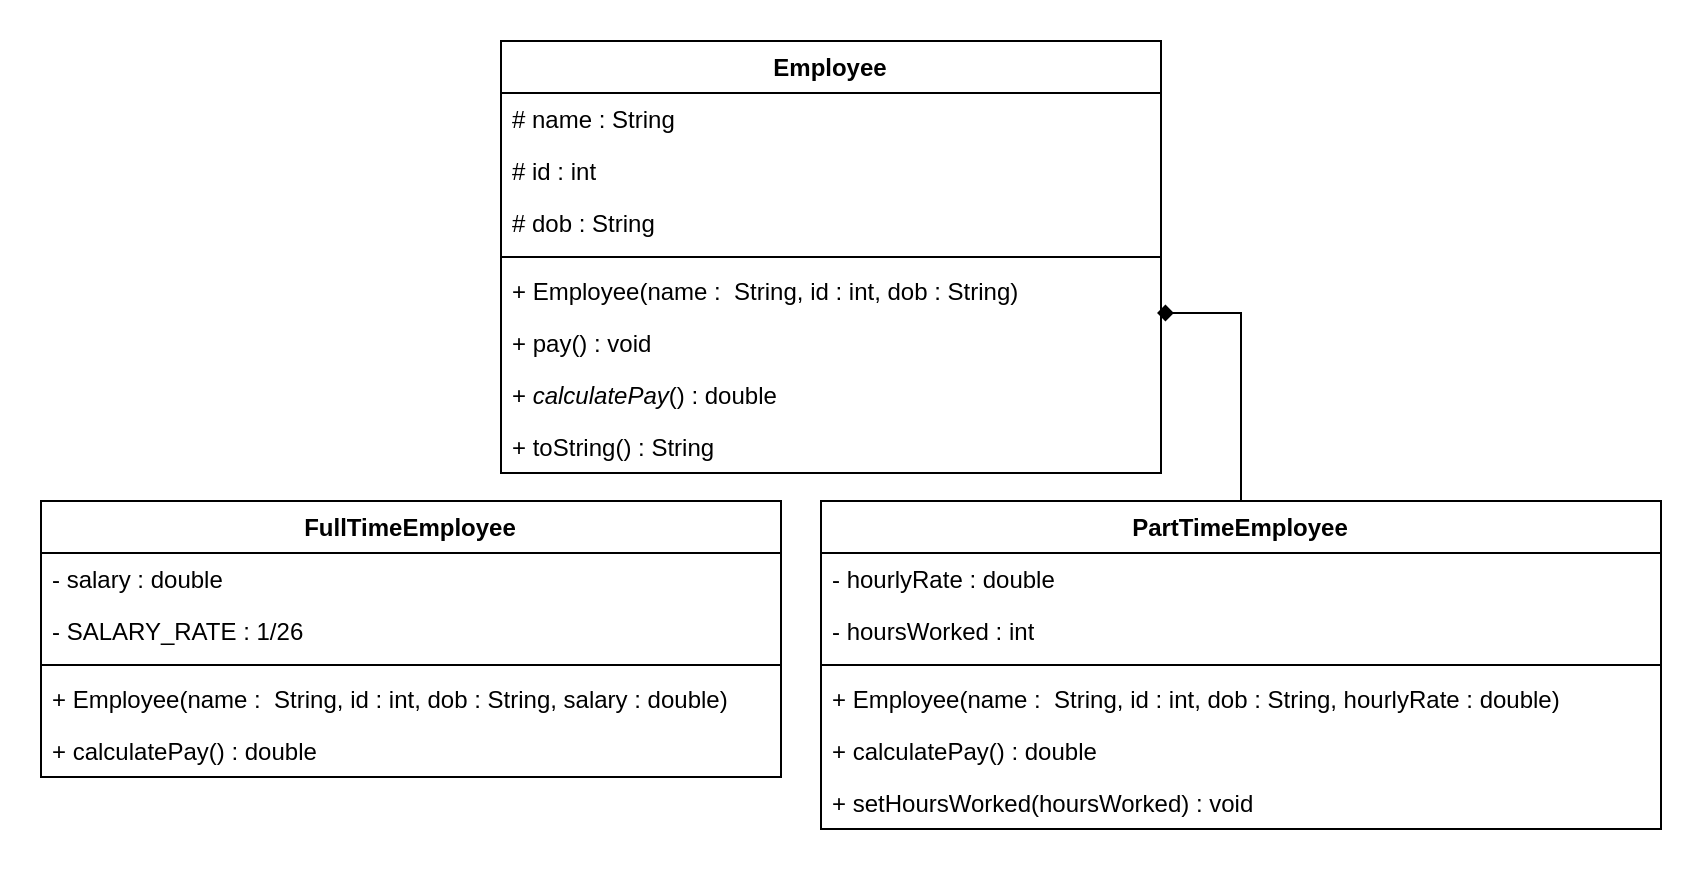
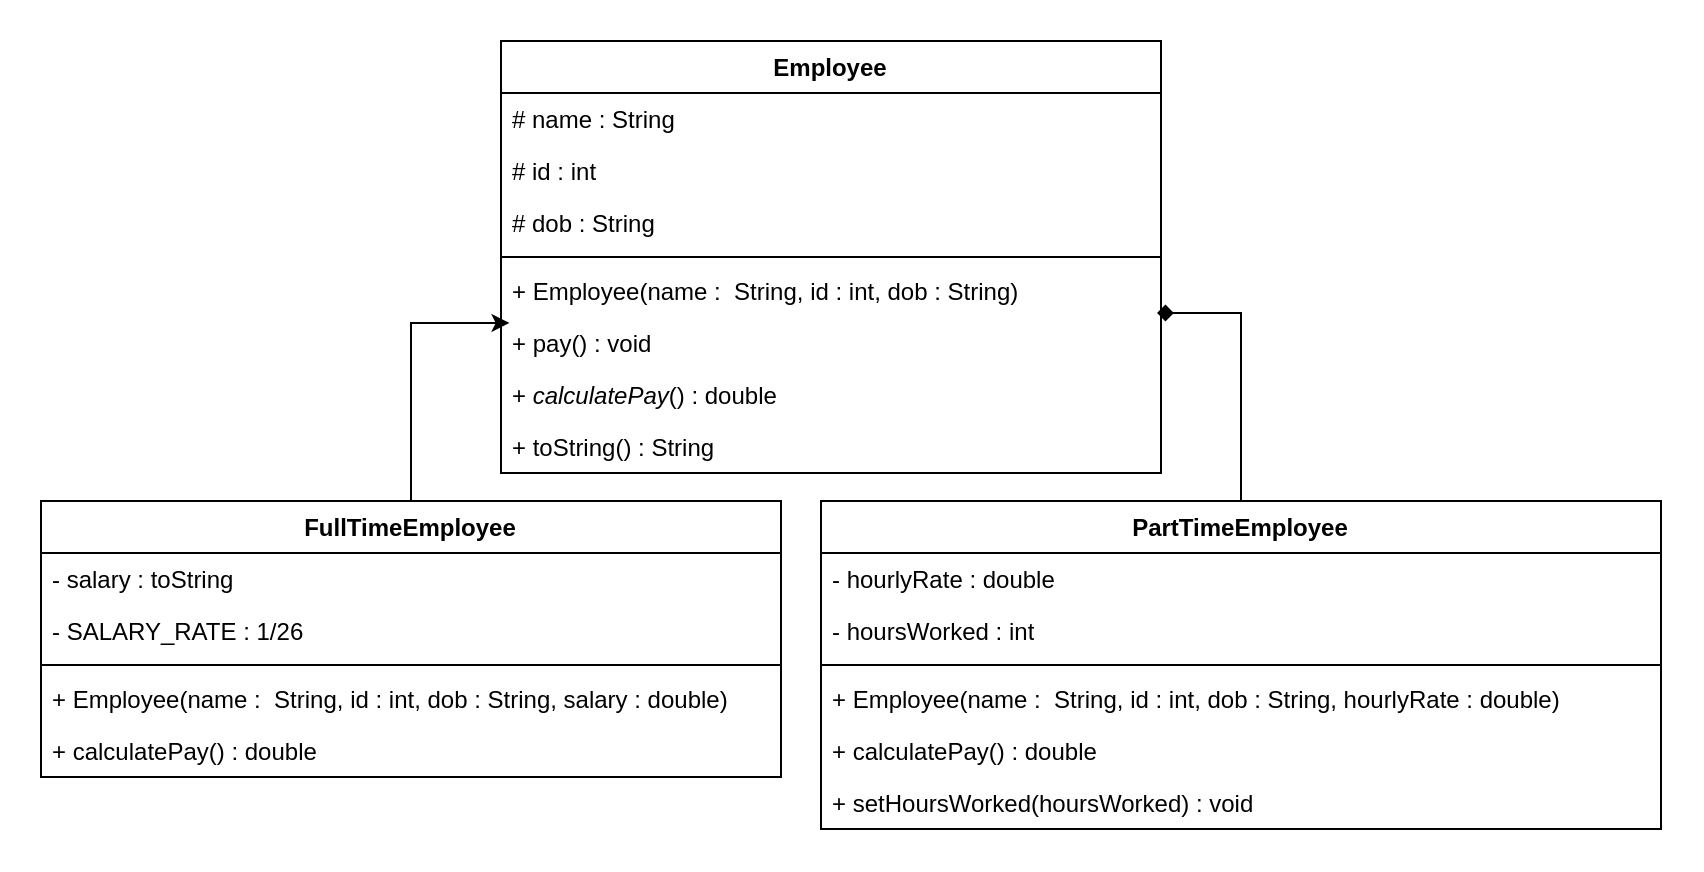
none -> (411, 370)
(149, 581) -> (162, 581)
